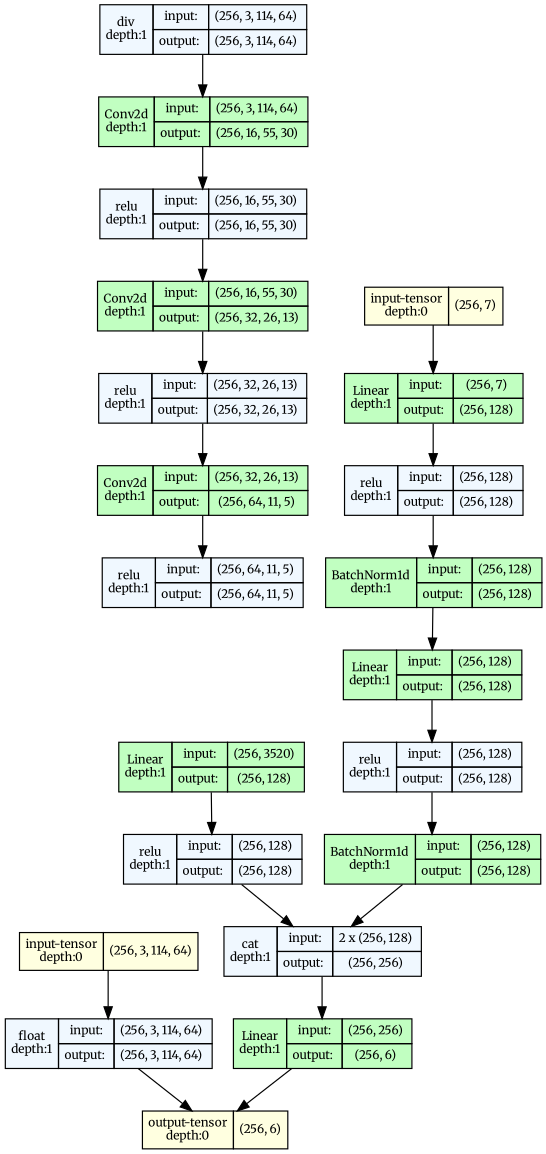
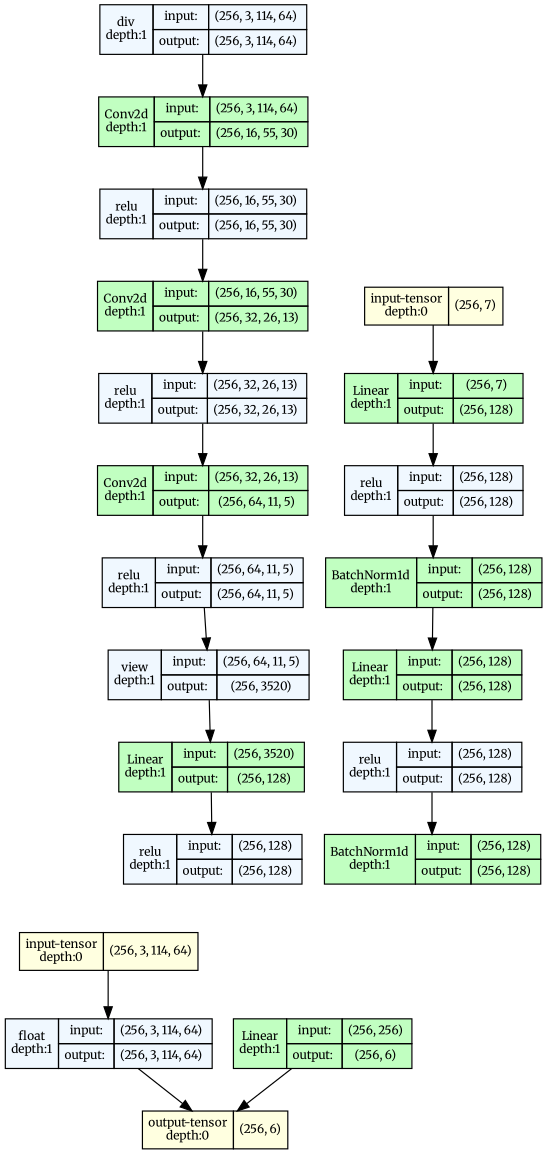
none -> (209, 675)
(322, 951) -> none
